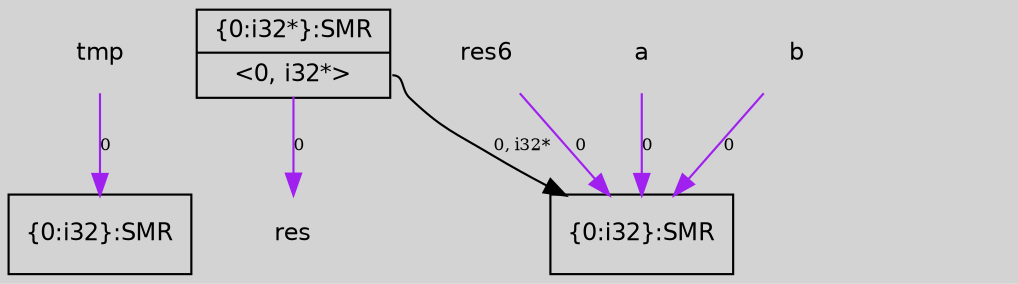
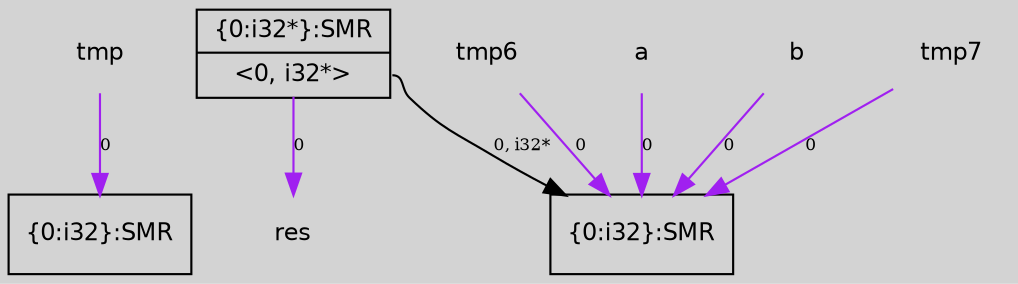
(487, 54) -> (487, 54)
none -> (951, 54)
